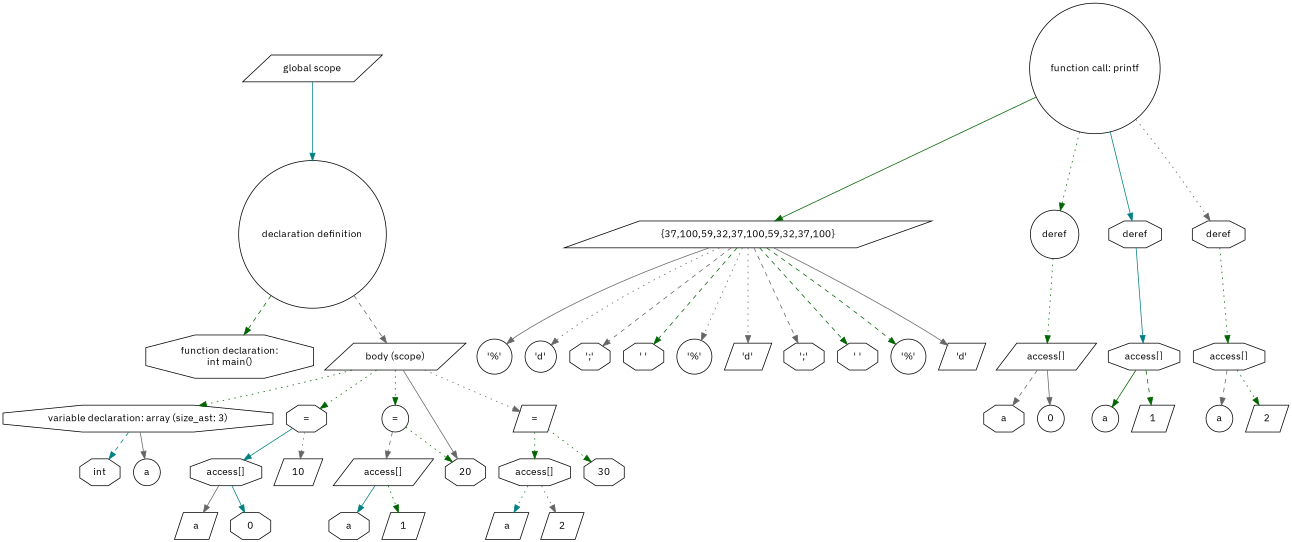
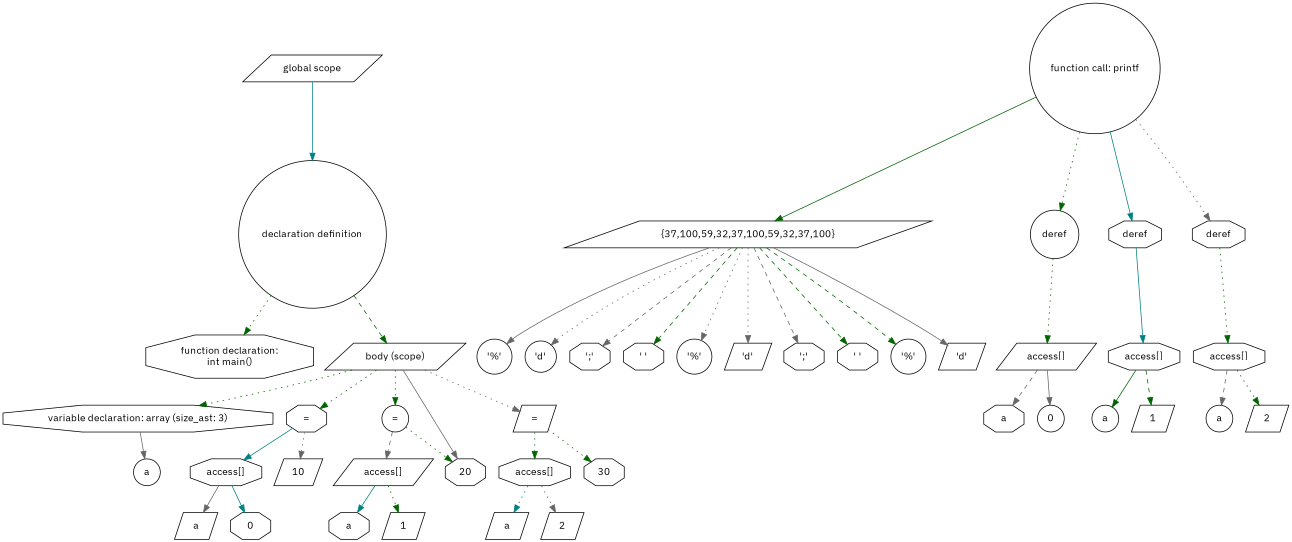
(260, 312) -> (260, 312)
(368, 316) -> (368, 316)
(100, 472) -> none
